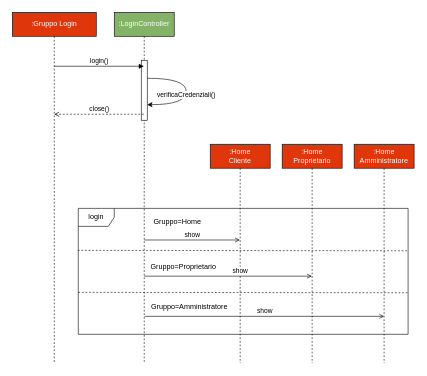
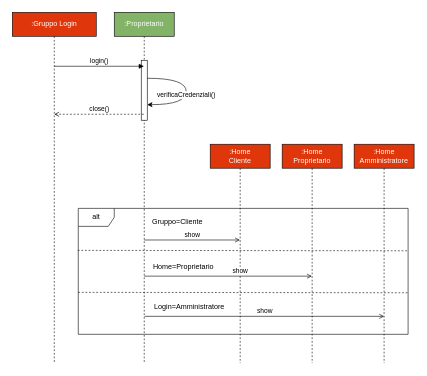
(144, 24) -> (144, 24)
(96, 218) -> (96, 218)
(178, 222) -> (178, 222)
(184, 267) -> (184, 267)
(190, 308) -> (190, 308)
